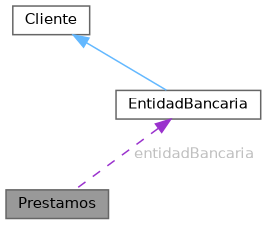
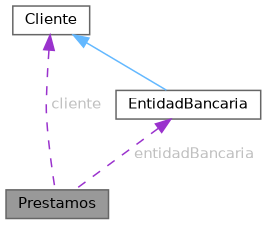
none -> (47, 120)
